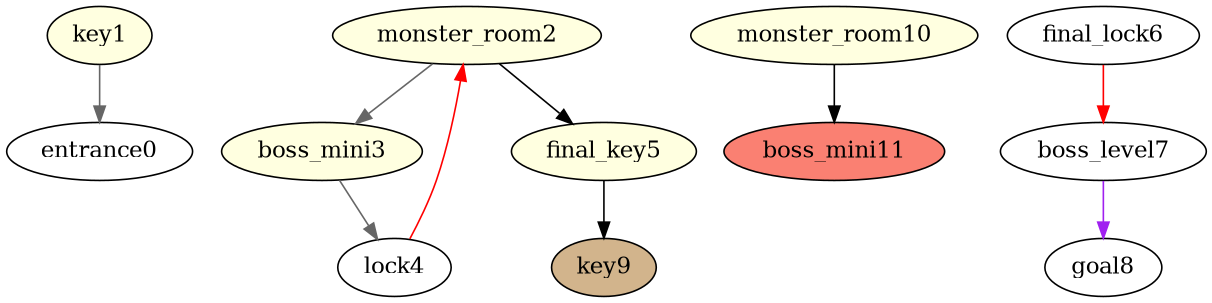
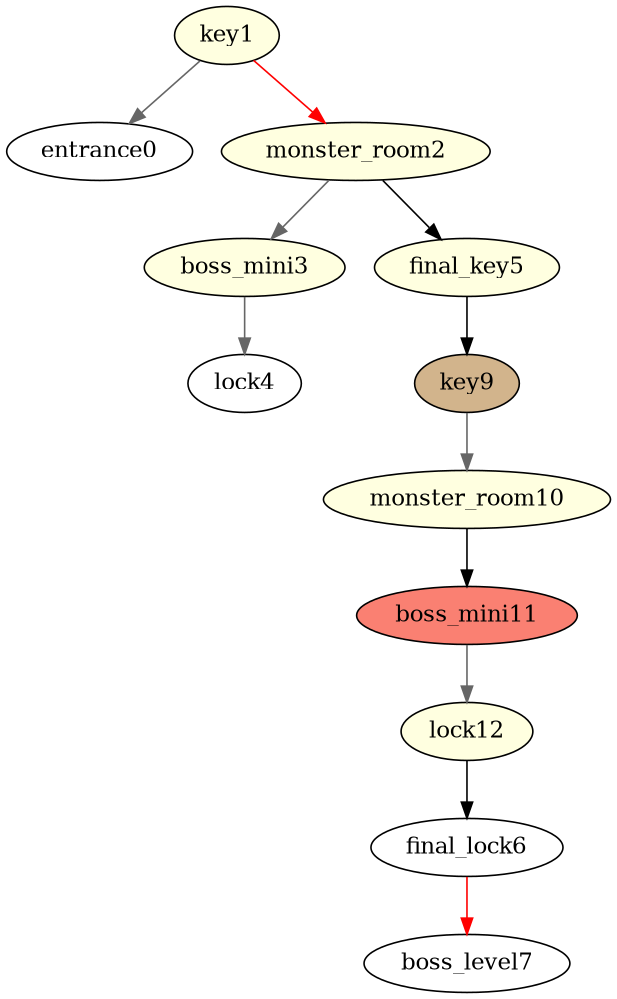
(442, 162) -> (283, 86)
(1103, 267) -> none
none -> (467, 434)
none -> (467, 731)
